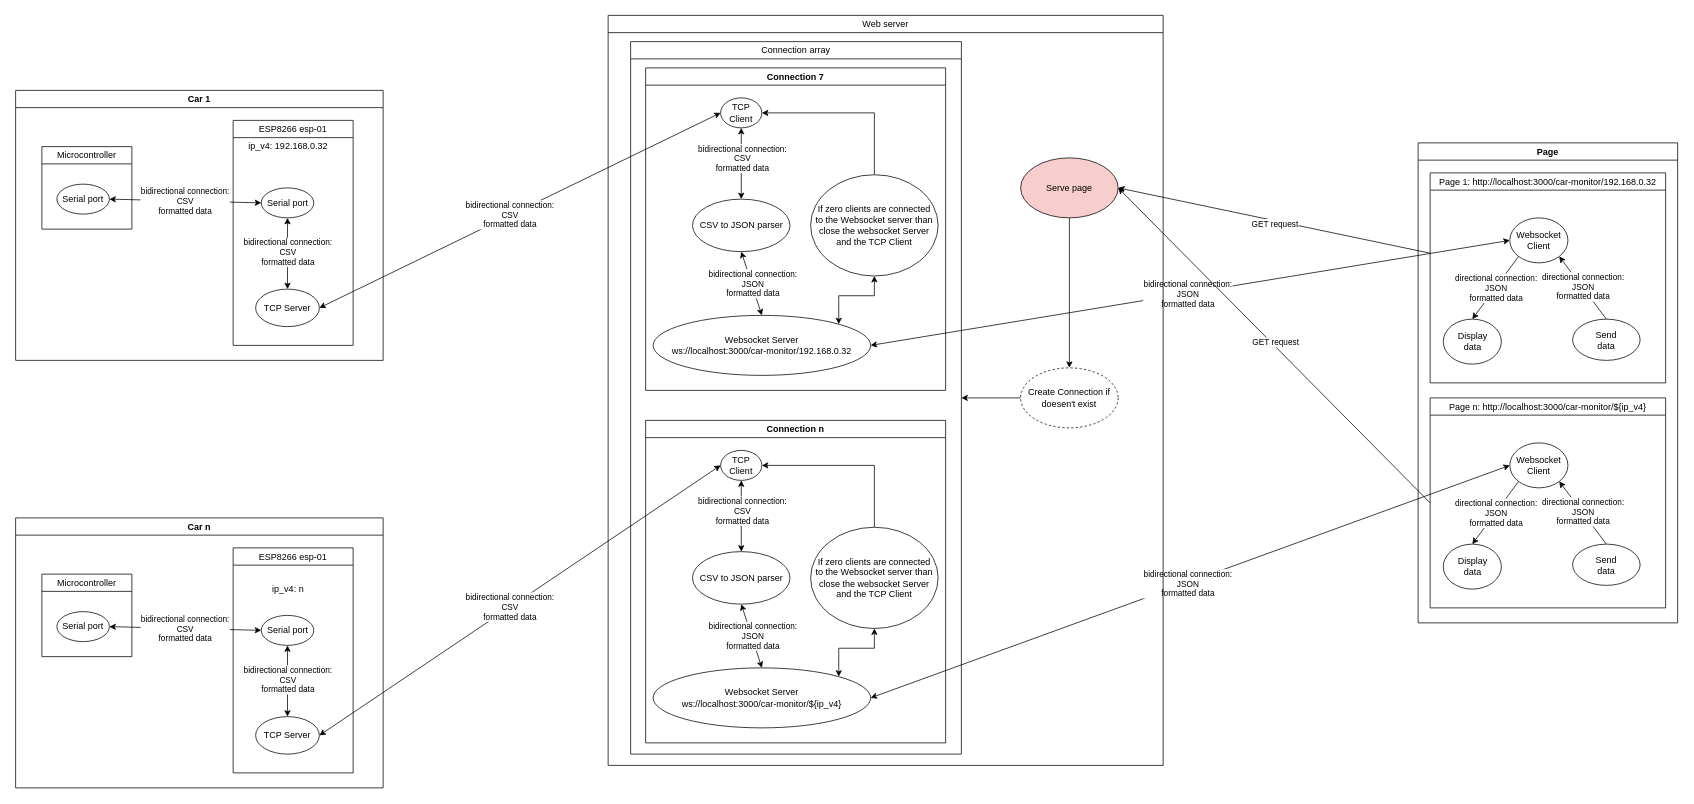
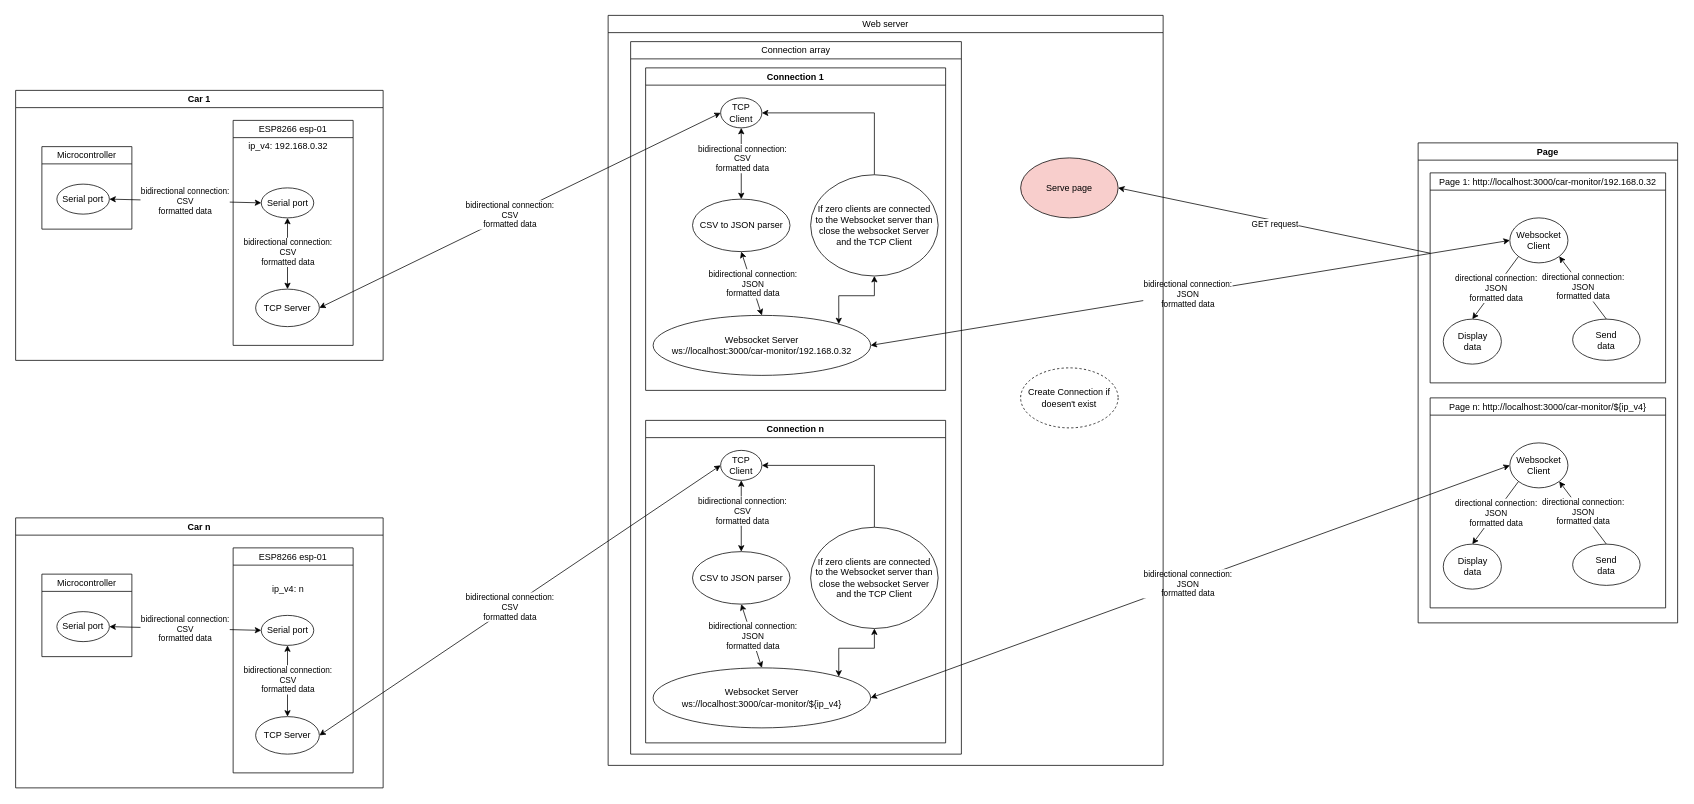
(795, 77) -> (795, 77)
(1069, 290) -> none
(1249, 320) -> none
(968, 398) -> none
